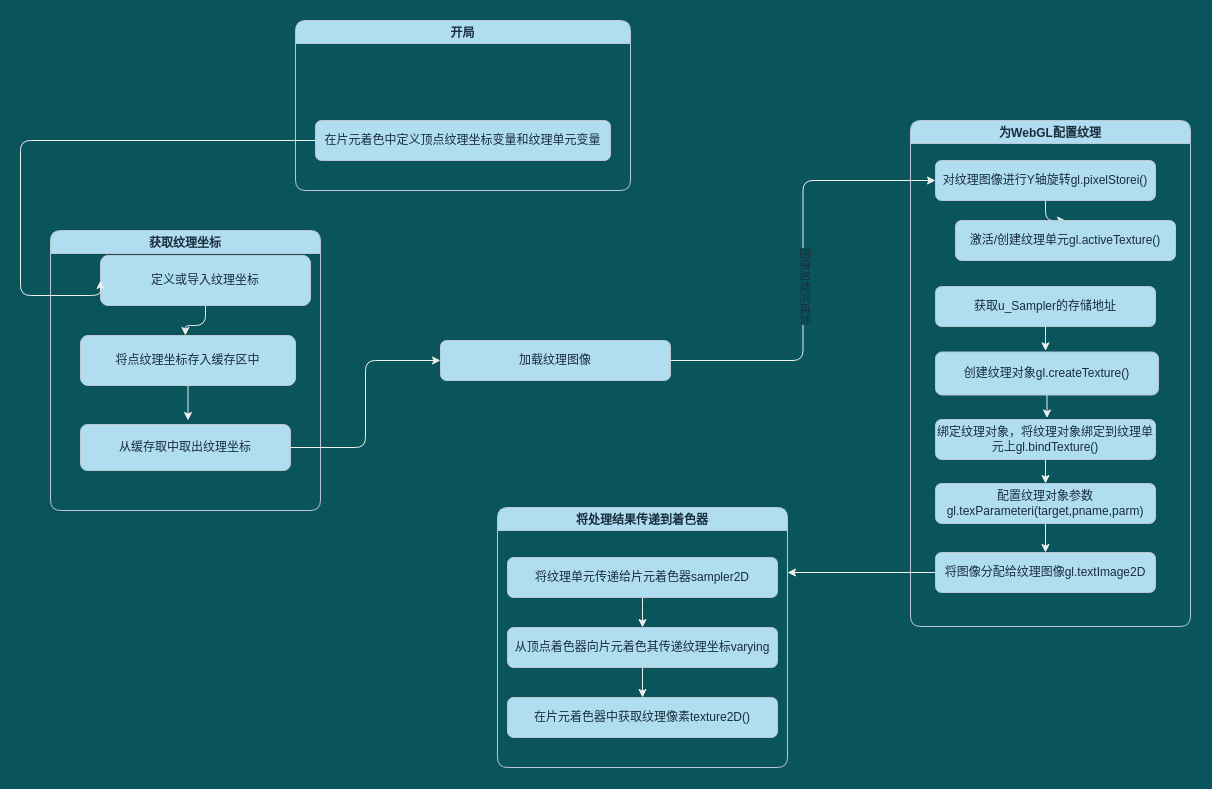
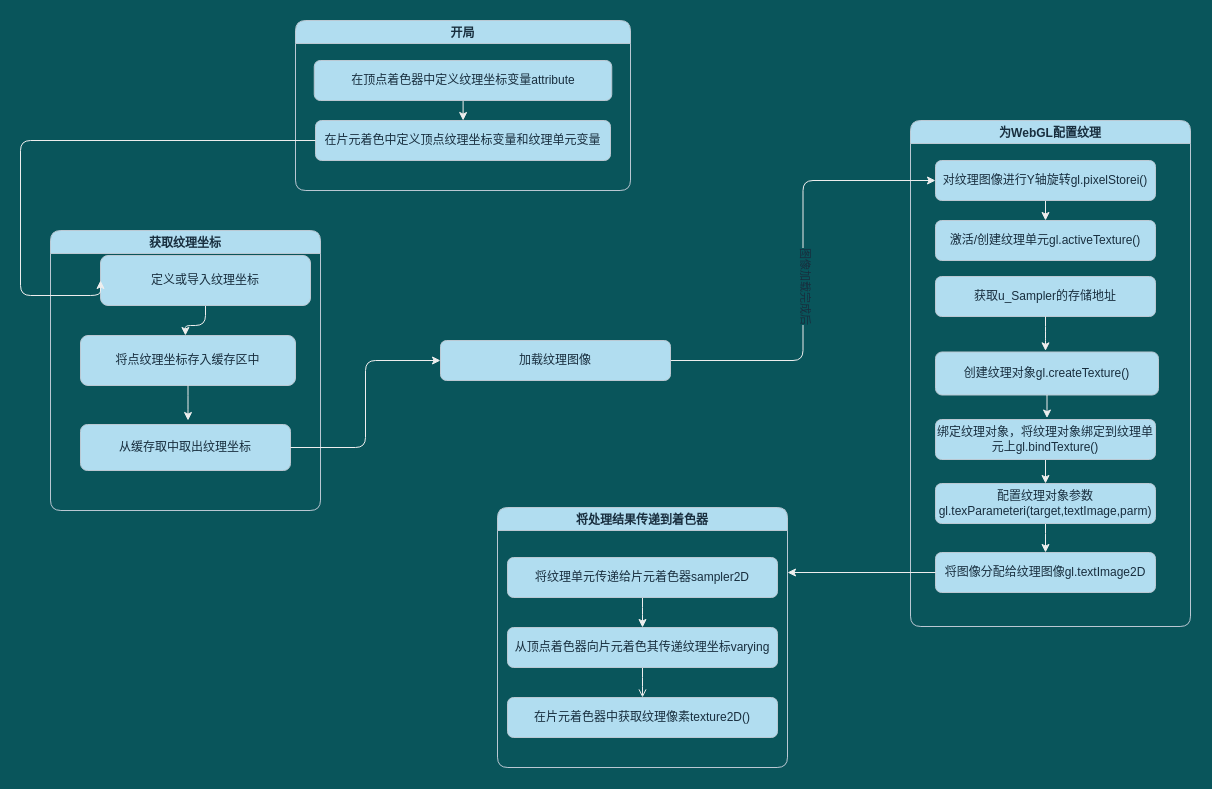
none -> (463, 81)
none -> (463, 107)
(1066, 241) -> (1046, 241)
(1046, 307) -> (1046, 297)
(1046, 504) -> (1046, 504)
(643, 689) -> (643, 691)
